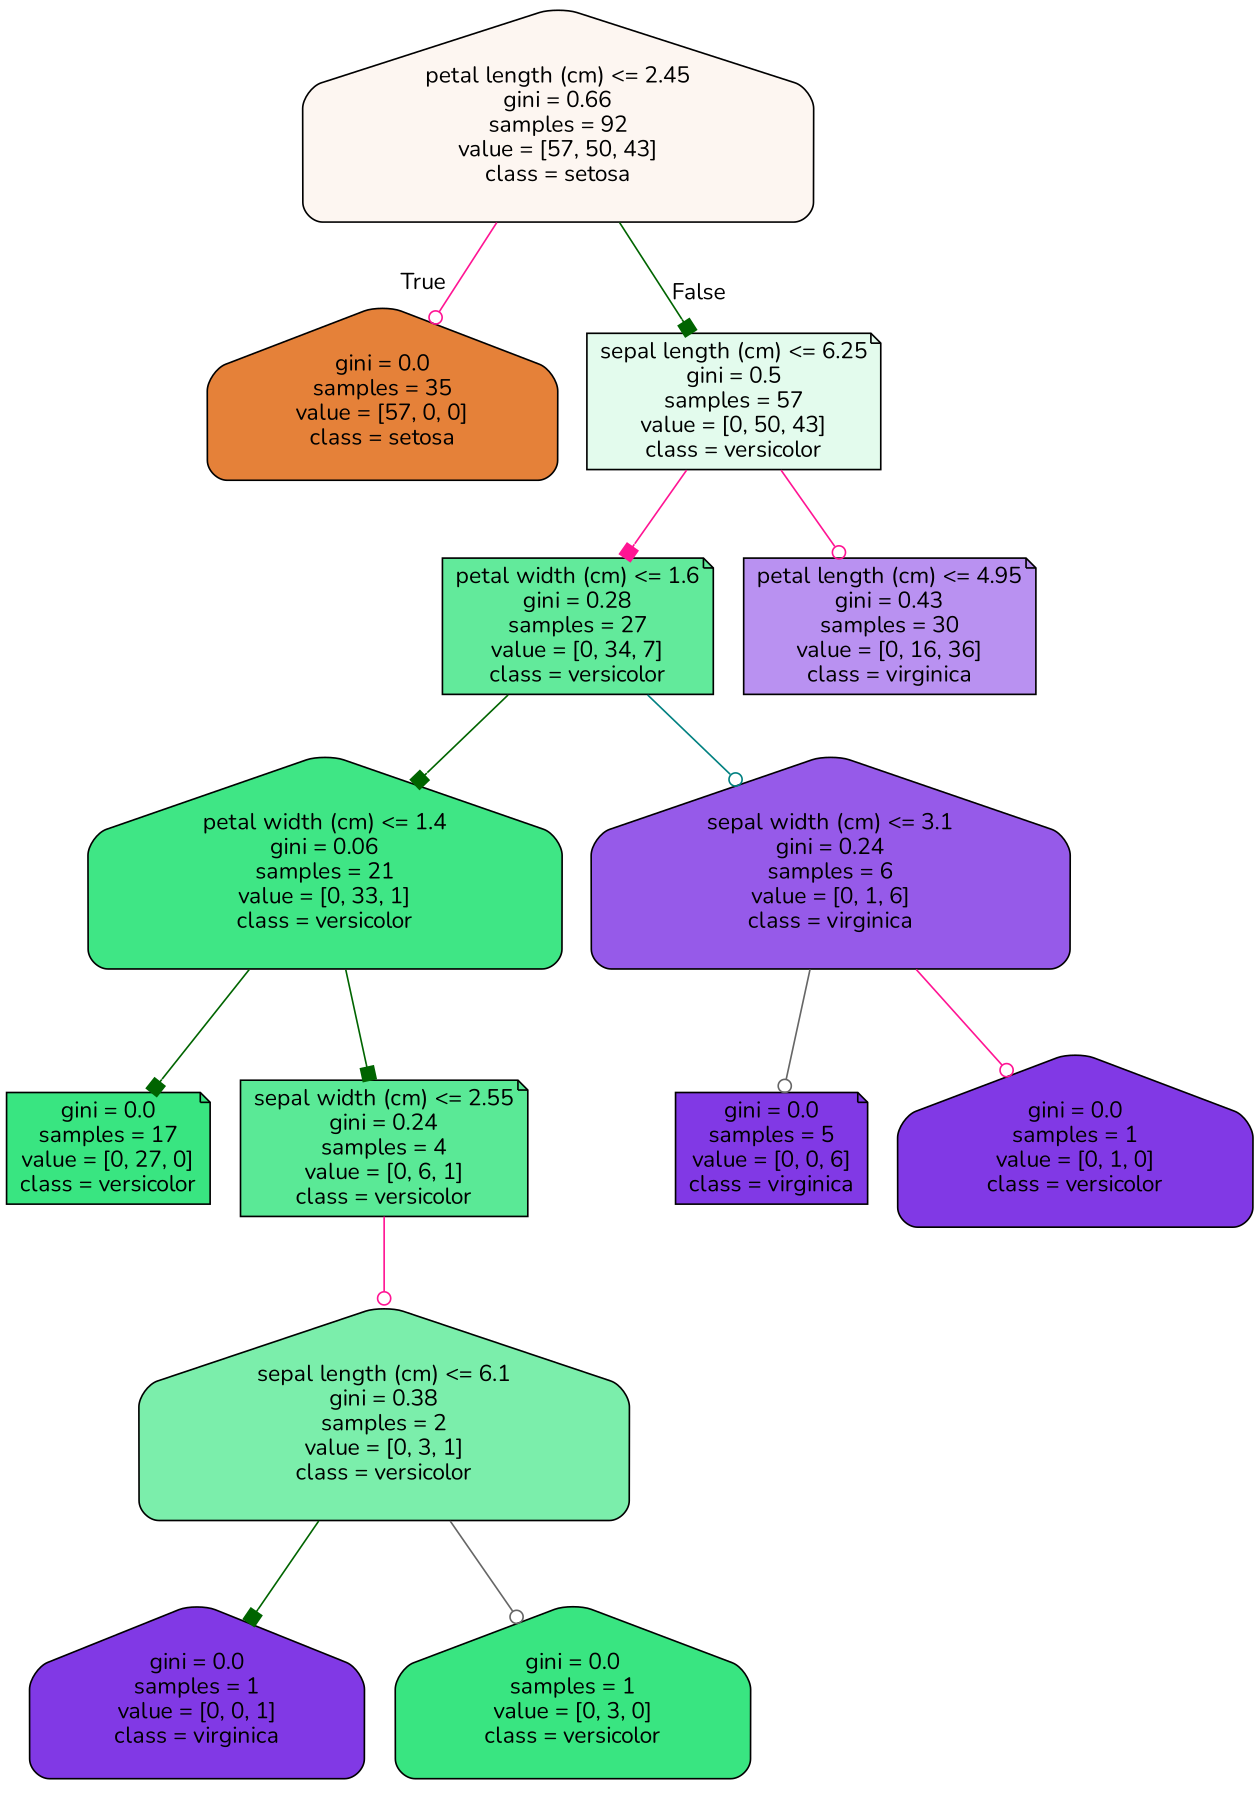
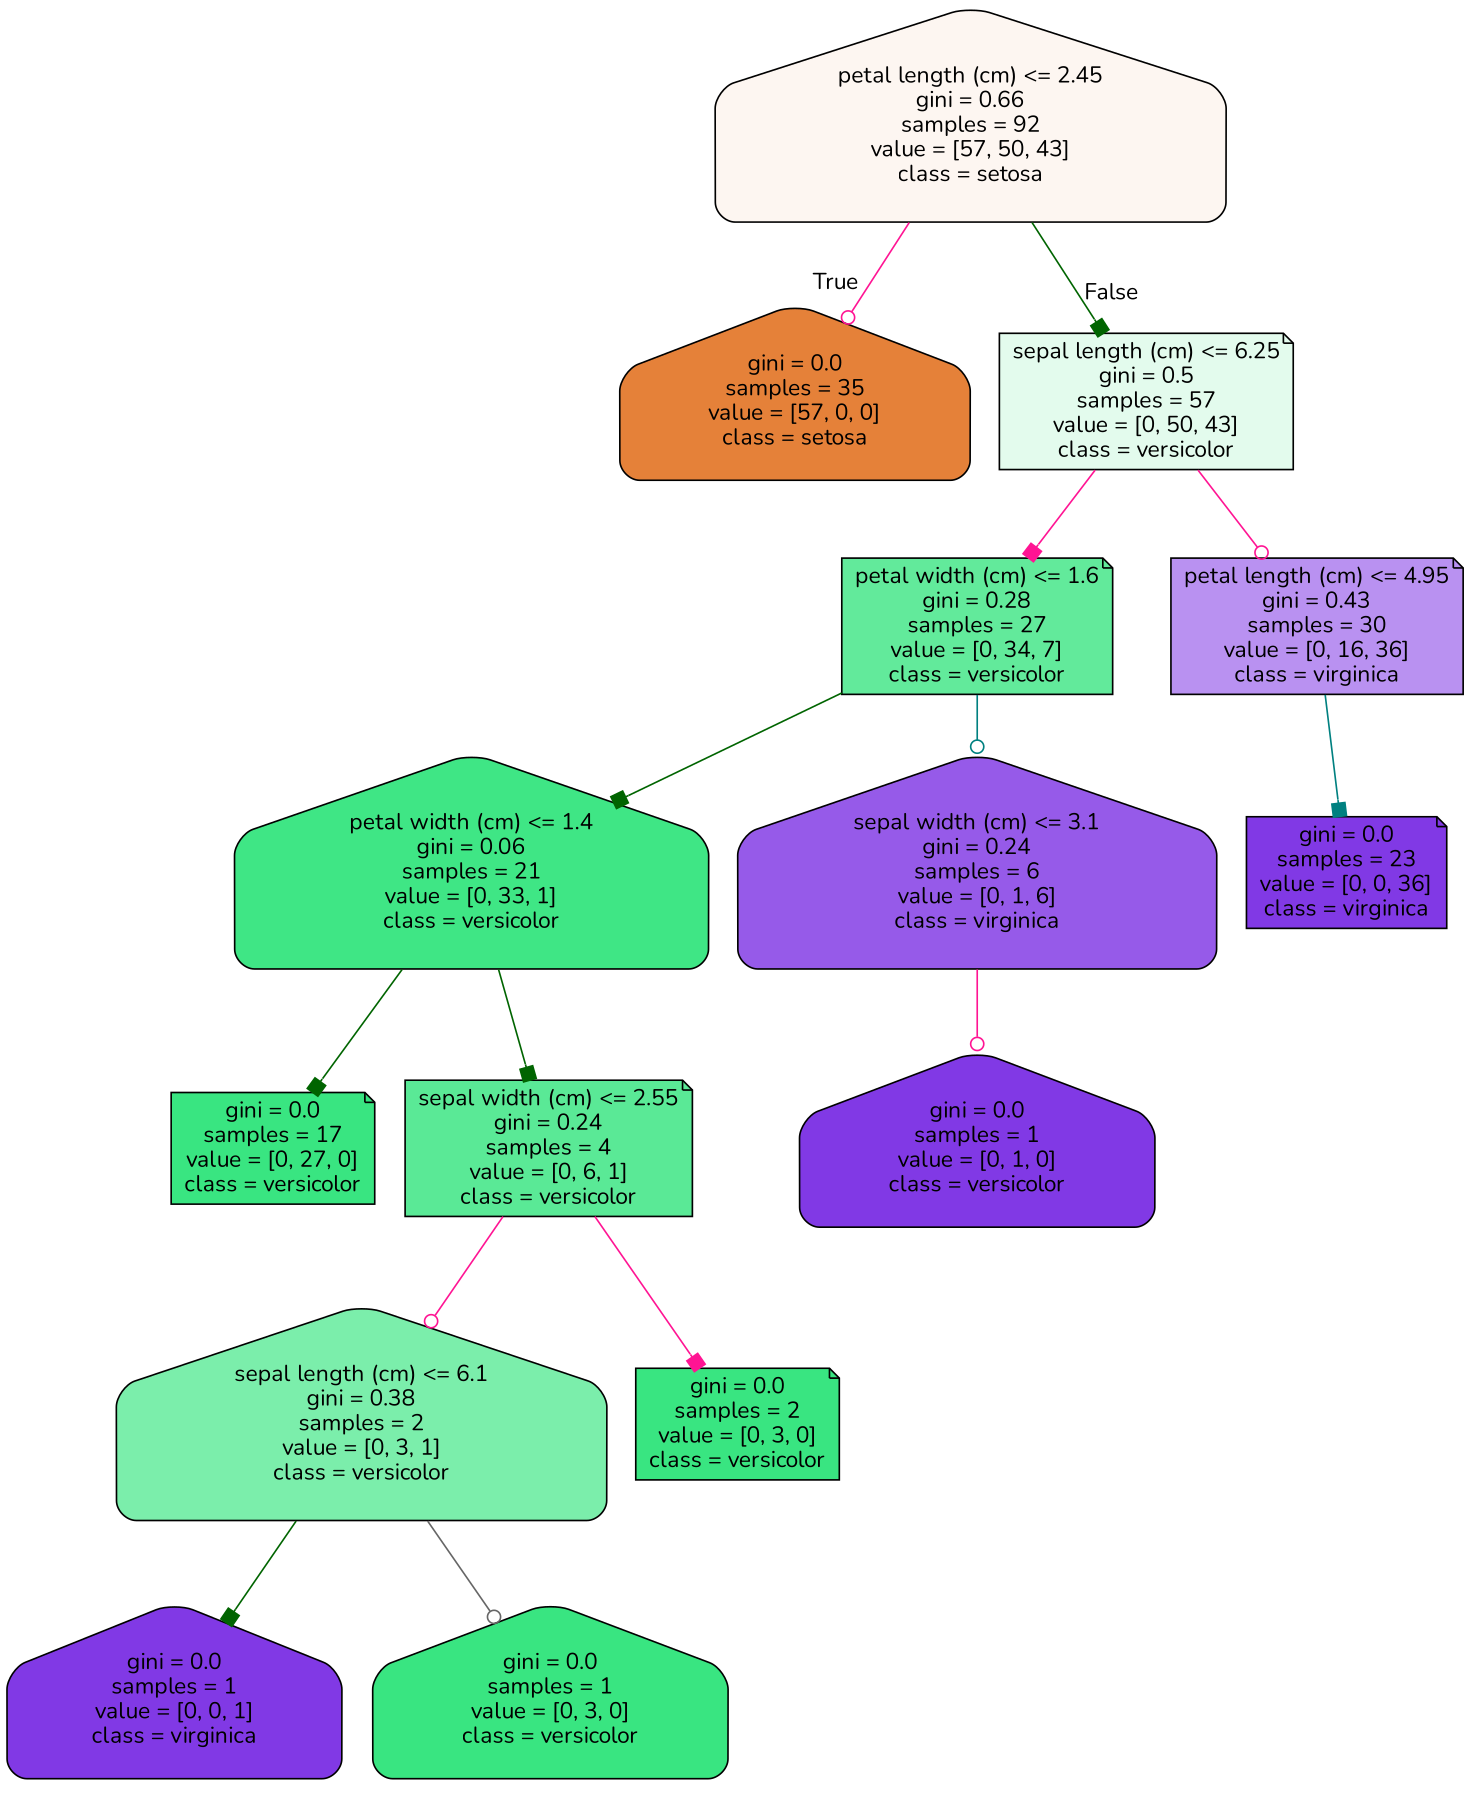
none -> (1347, 873)
(772, 1148) -> none
none -> (738, 1424)
